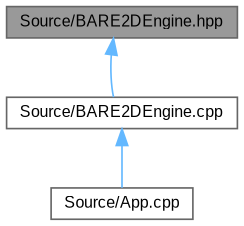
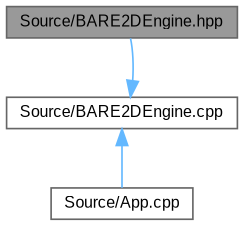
(111, 76) -> (133, 59)
